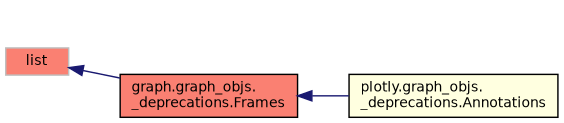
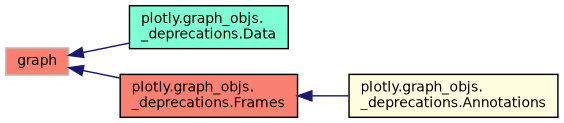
none -> (209, 27)
(37, 62) -> (37, 62)
(209, 96) -> (209, 96)
